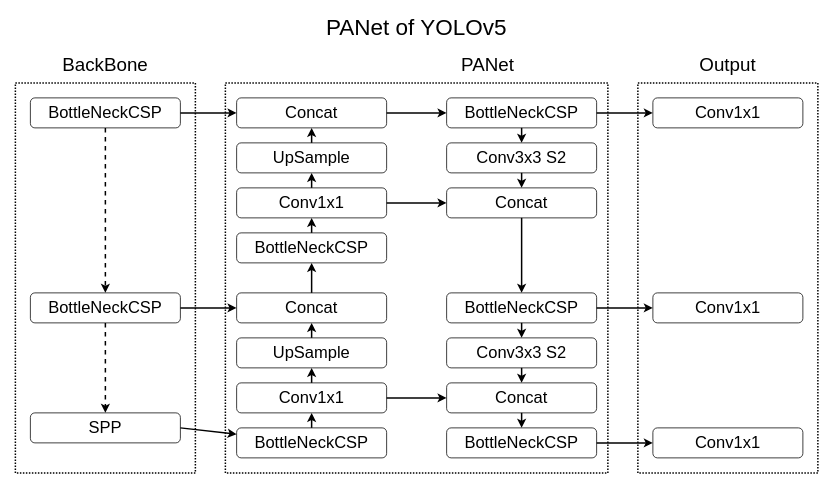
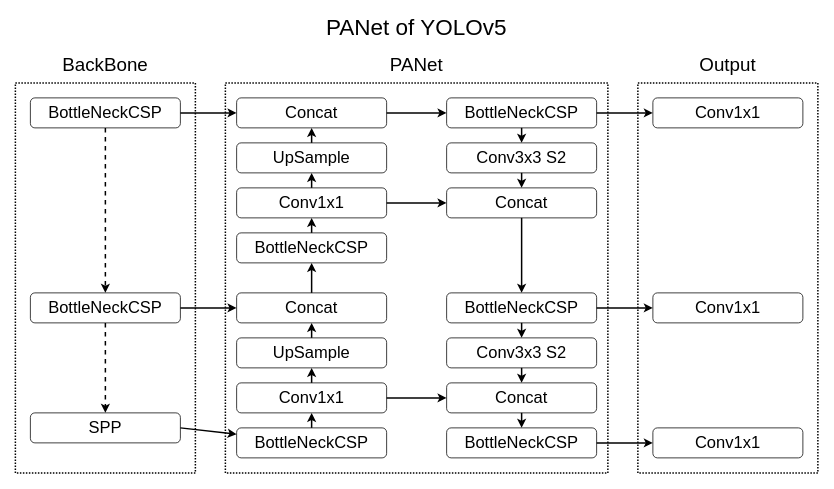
(488, 64) -> (417, 64)
